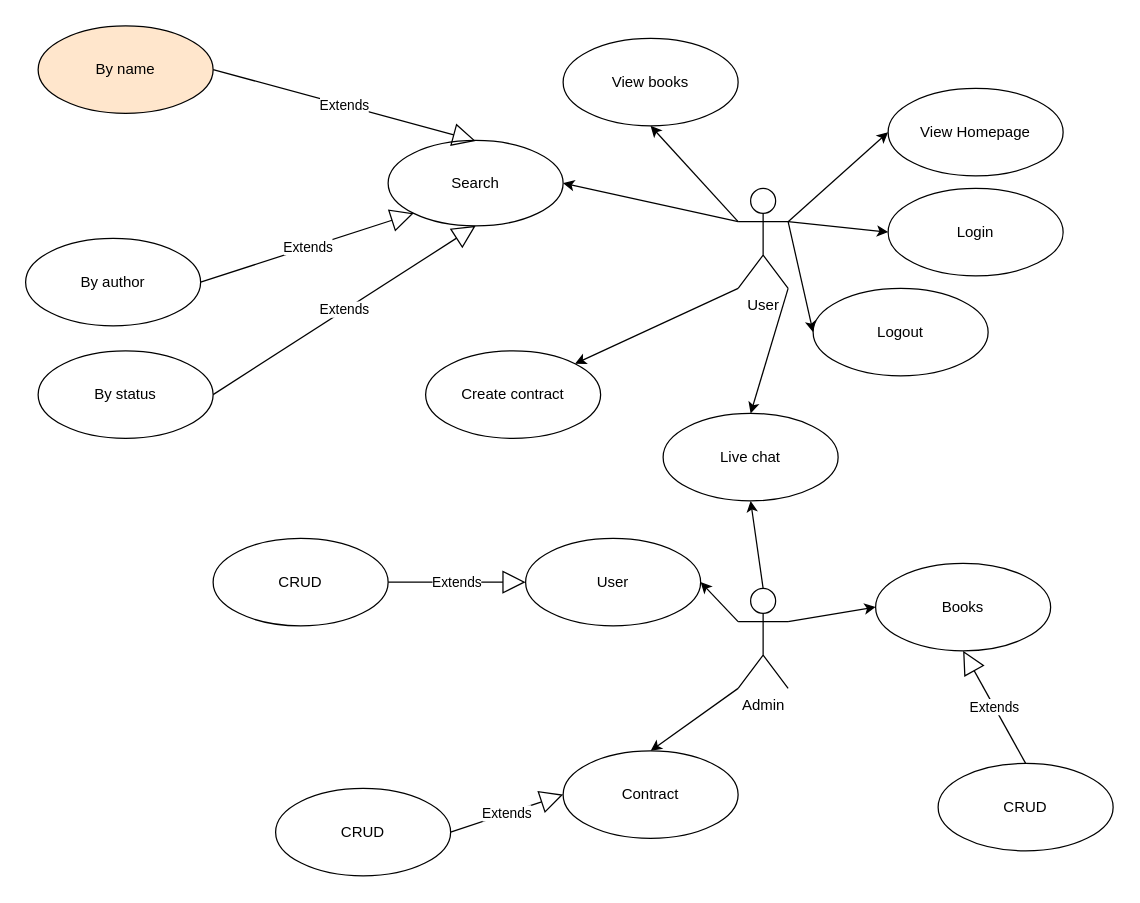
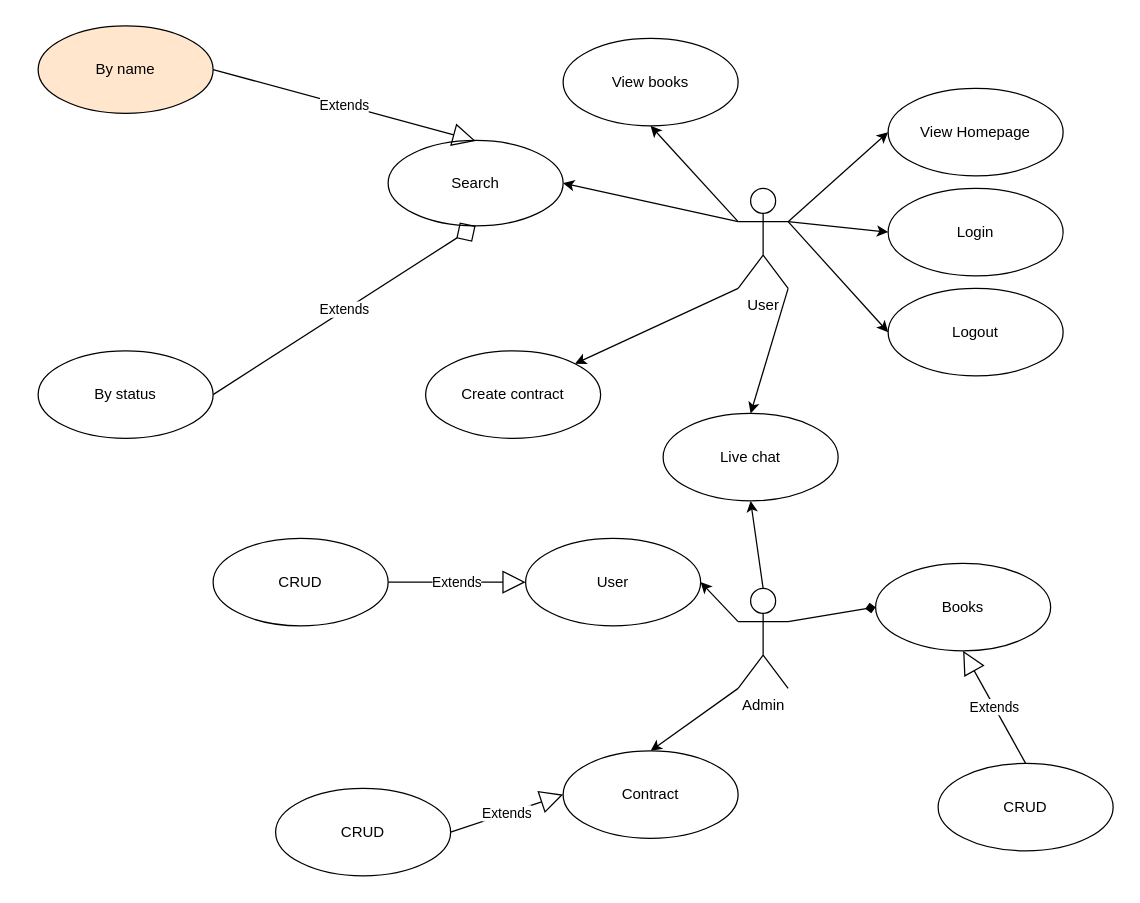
(455, 239) -> (455, 239)
(296, 251) -> none
(113, 282) -> none
(901, 332) -> (976, 332)
(866, 609) -> (865, 609)
